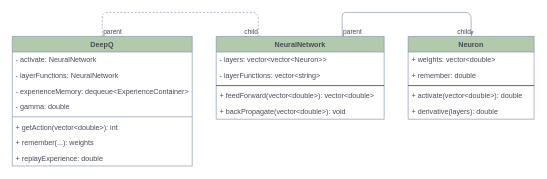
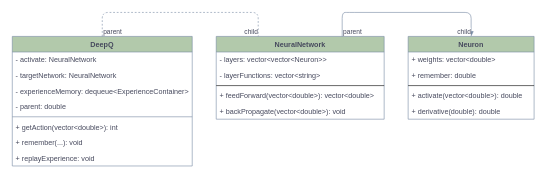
(72, 76) -> (72, 76)
(42, 107) -> (44, 107)
(461, 112) -> (461, 112)
(57, 143) -> (51, 143)
(62, 158) -> (58, 158)
